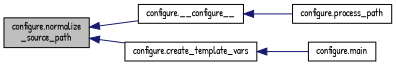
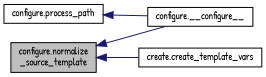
(273, 14) -> (131, 15)
(47, 33) -> (54, 58)
(191, 52) -> (200, 58)
(342, 52) -> none
